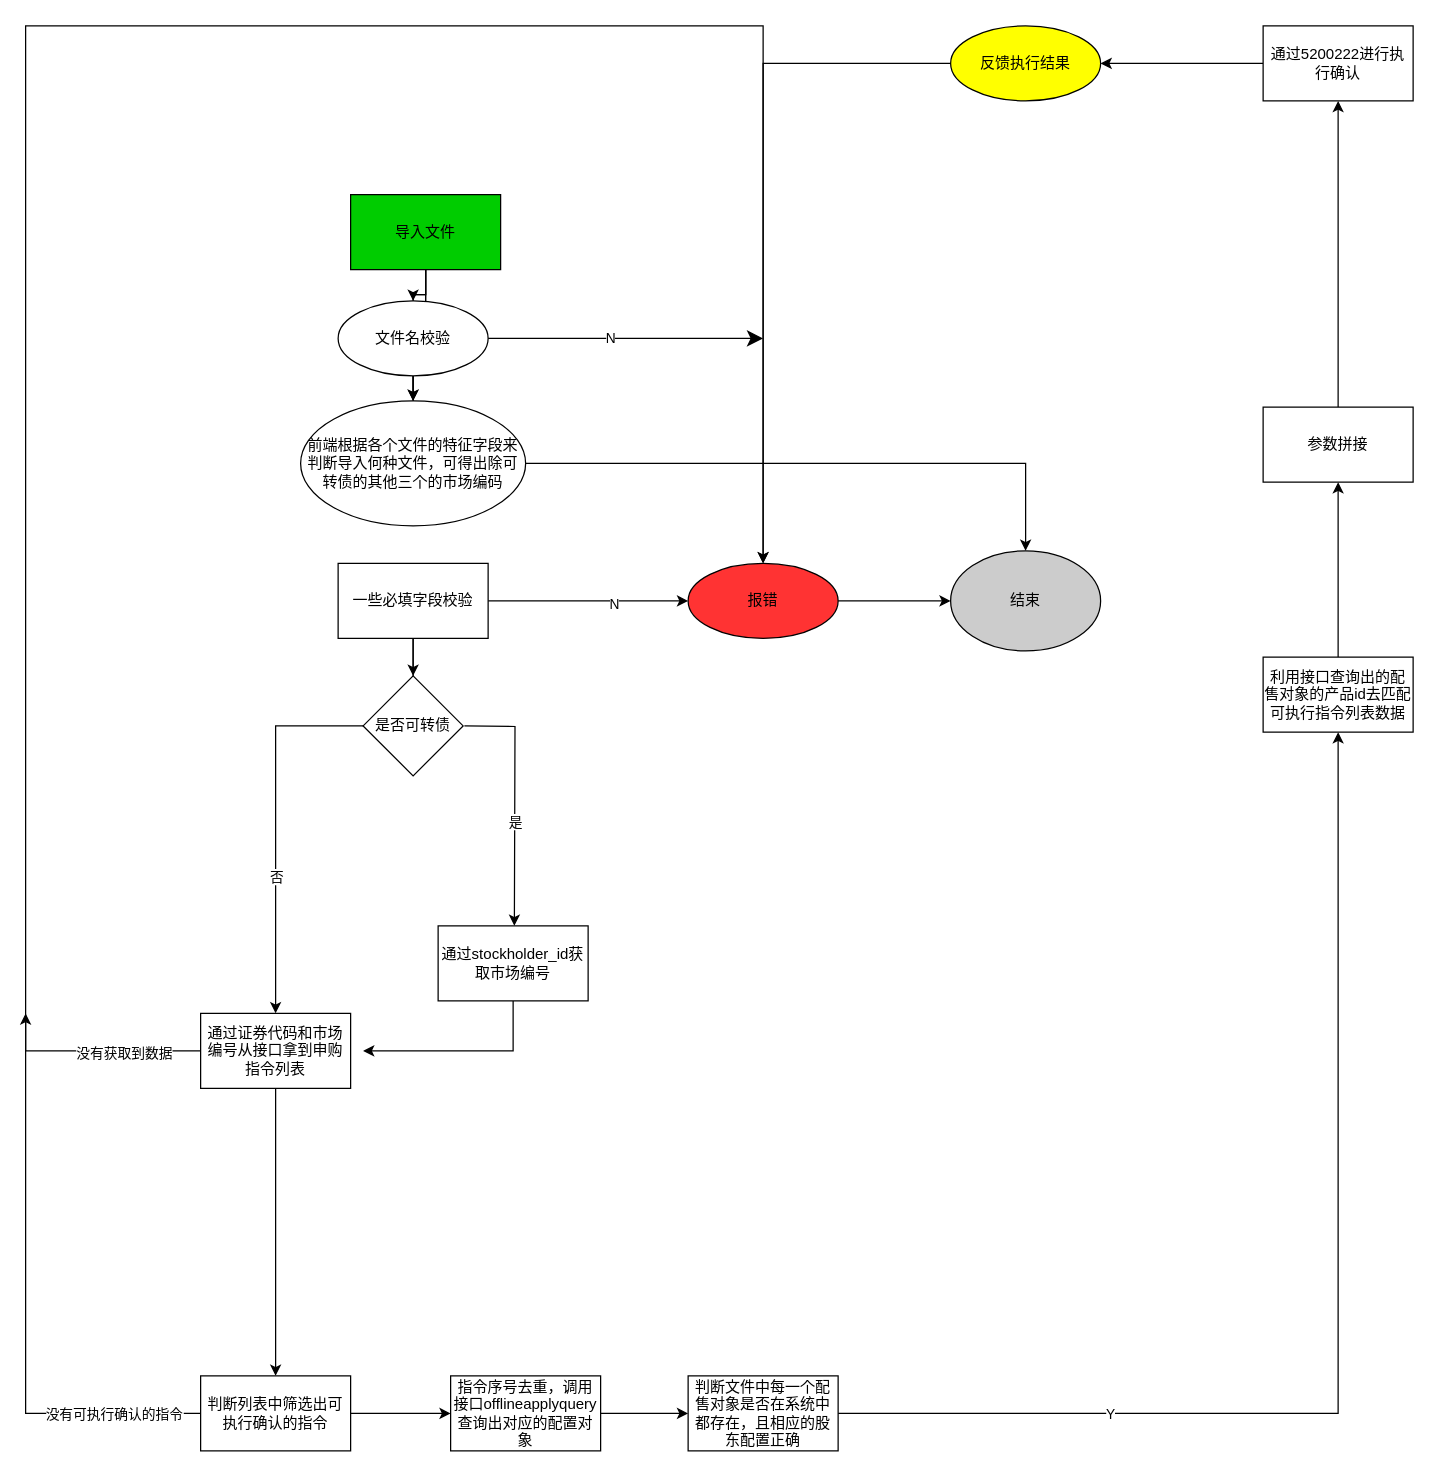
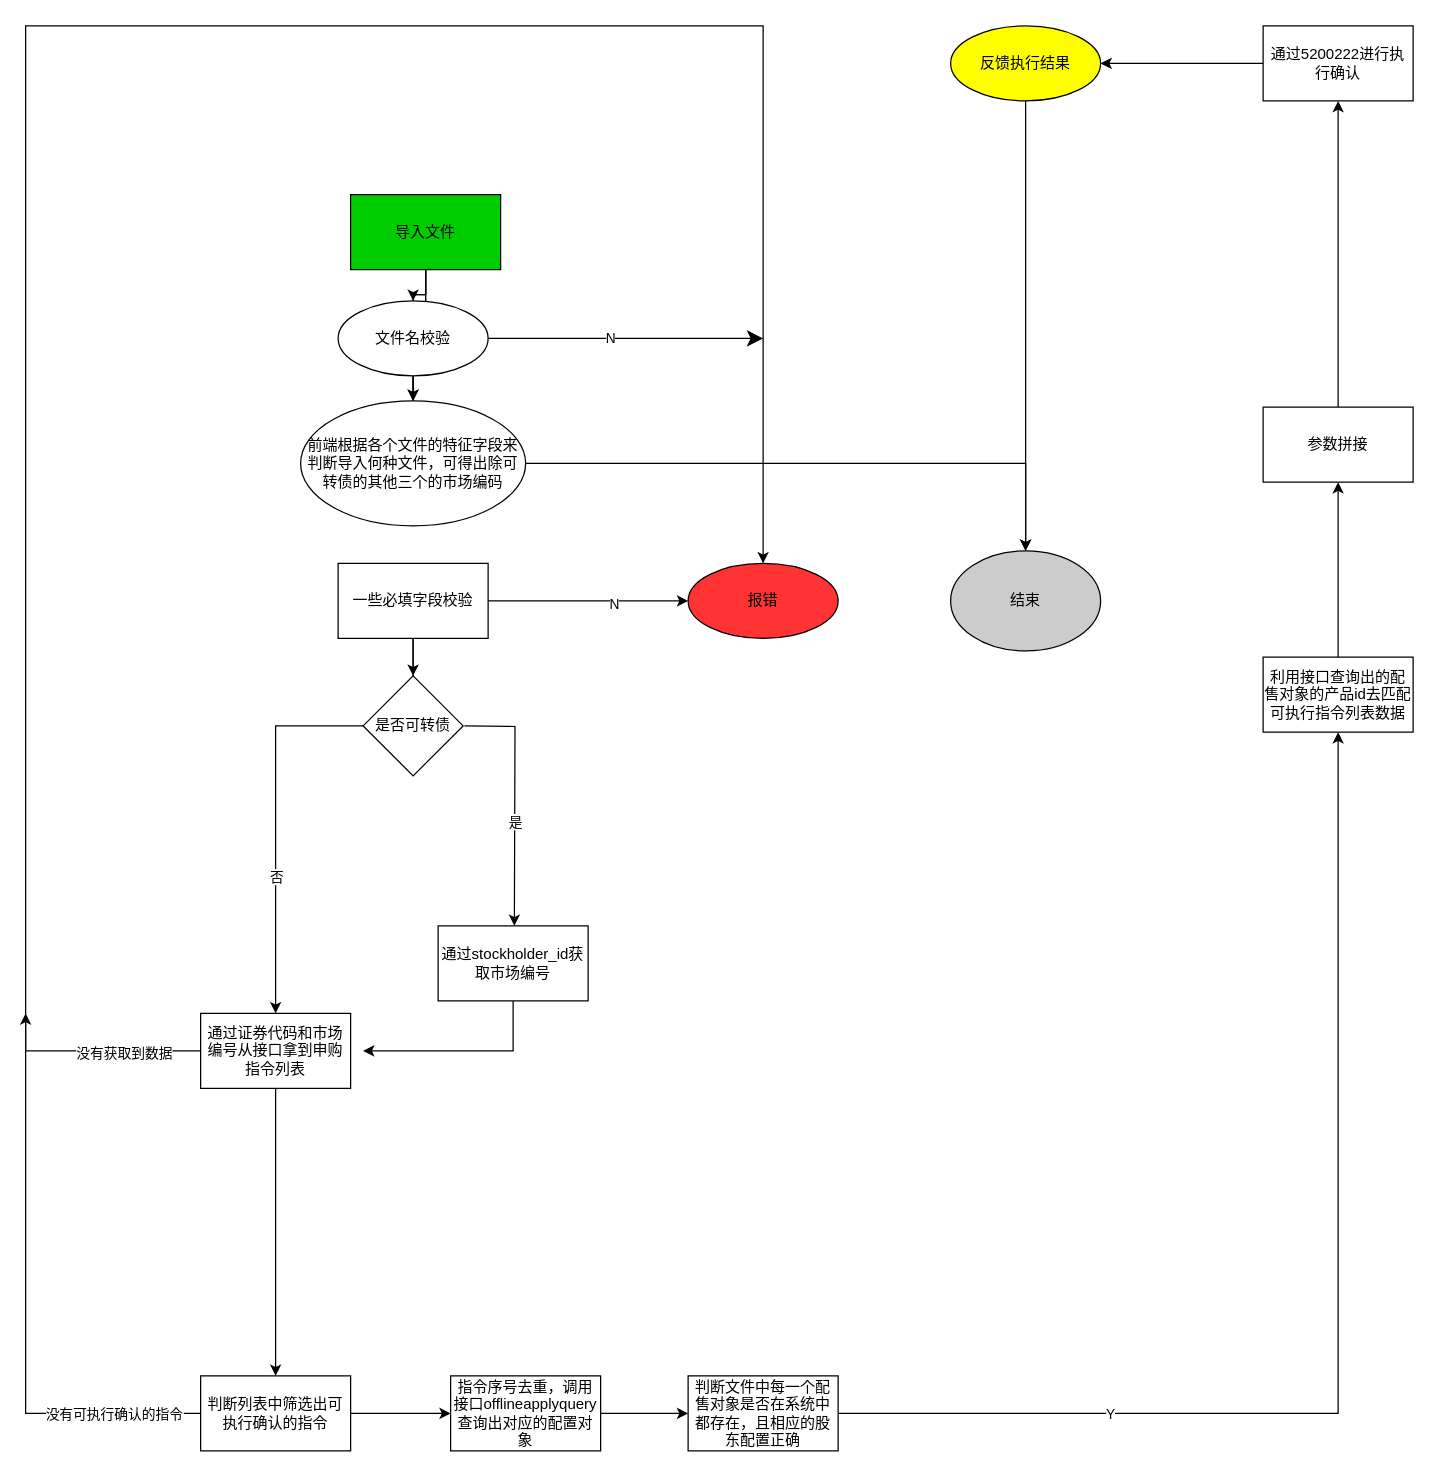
(858, 63) -> (1026, 281)
(890, 601) -> none
